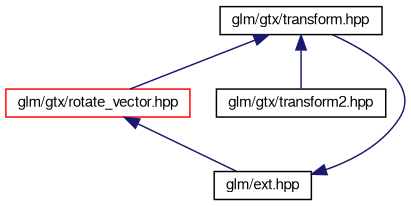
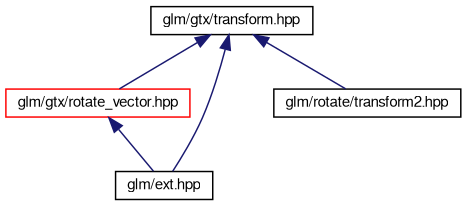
(301, 103) -> (367, 103)
(405, 105) -> (205, 113)
